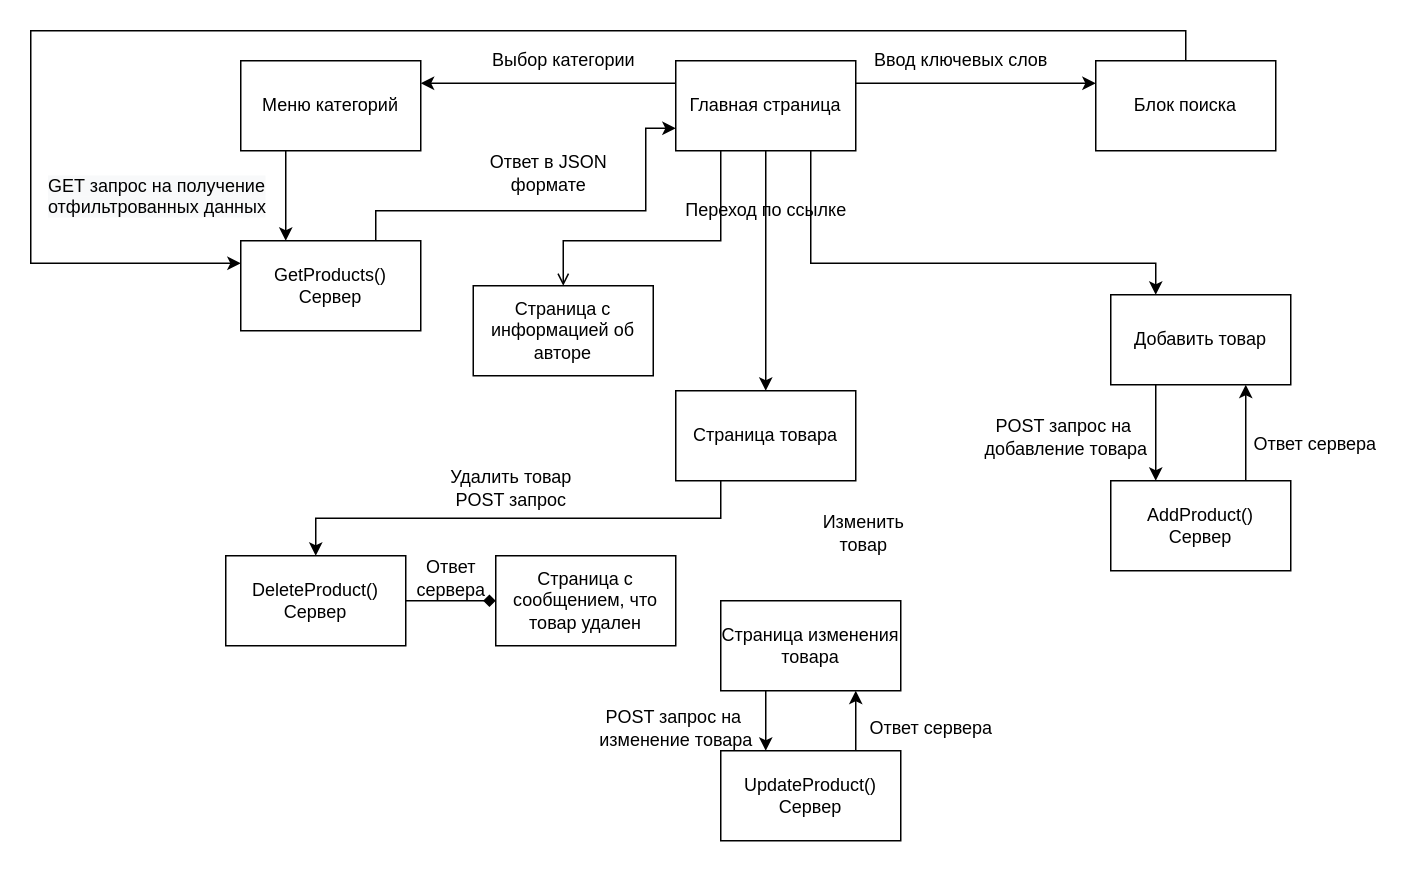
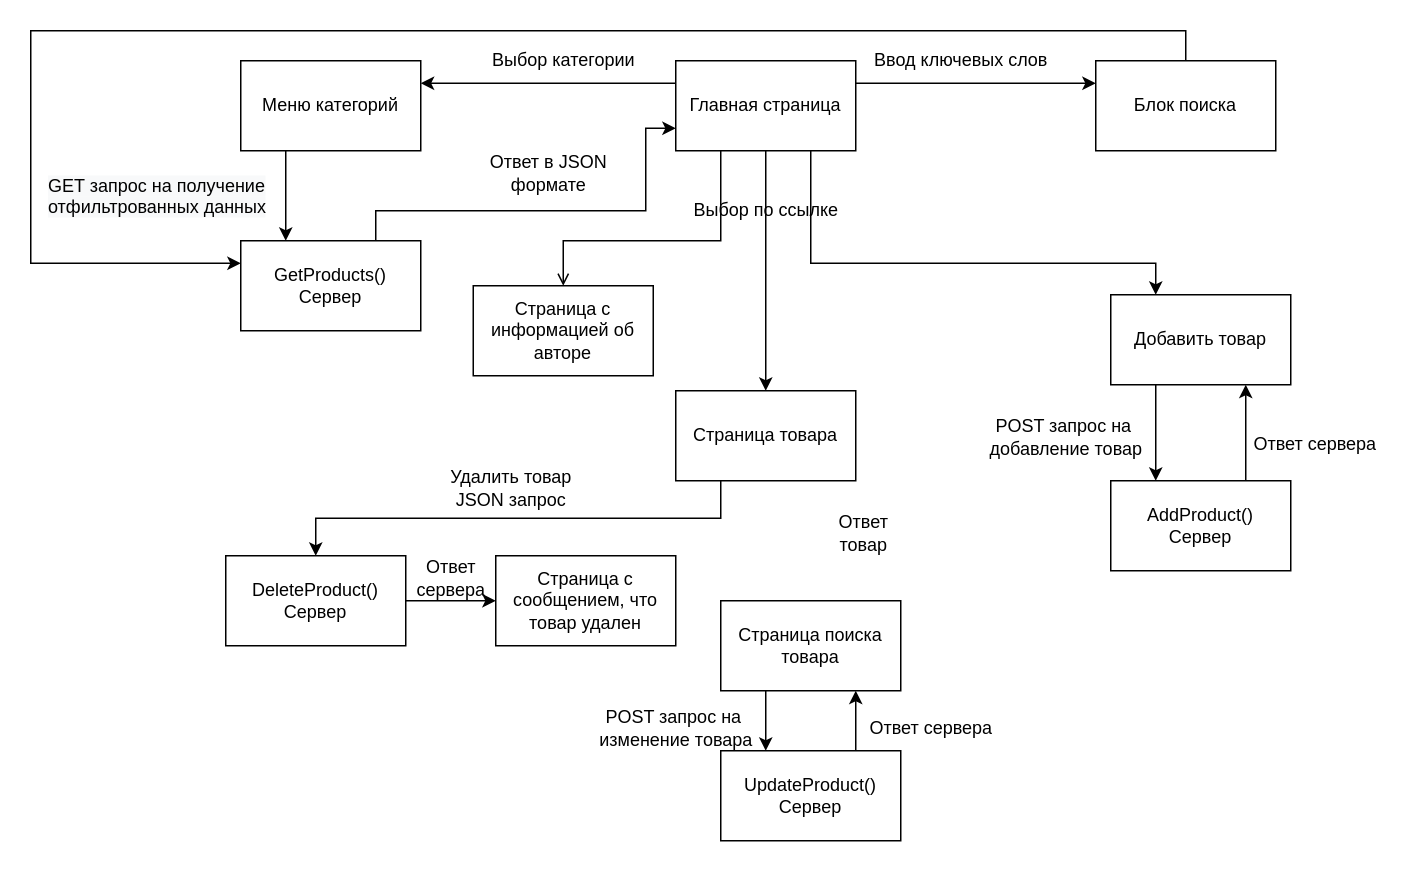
(767, 211) -> (767, 211)
(1067, 437) -> (1067, 437)
(512, 488) -> (512, 488)
(864, 533) -> (864, 533)
(483, 601) -> (484, 601)
(811, 646) -> (811, 646)
